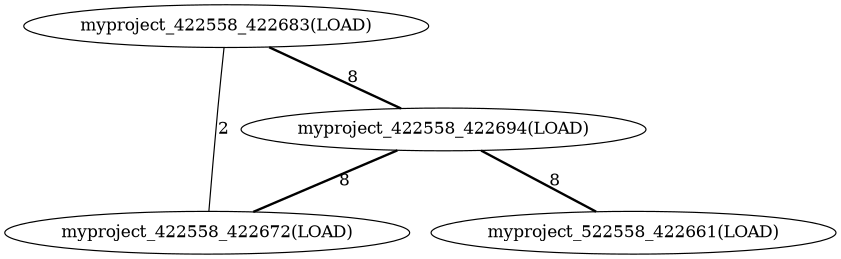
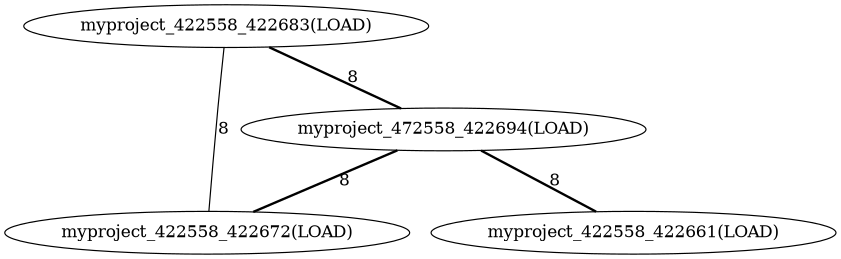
(224, 129) -> (224, 129)
(444, 129) -> (444, 129)
(634, 233) -> (634, 233)
